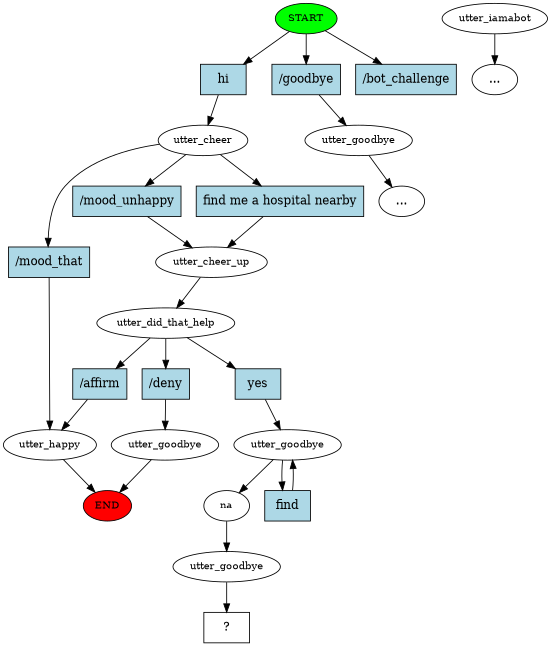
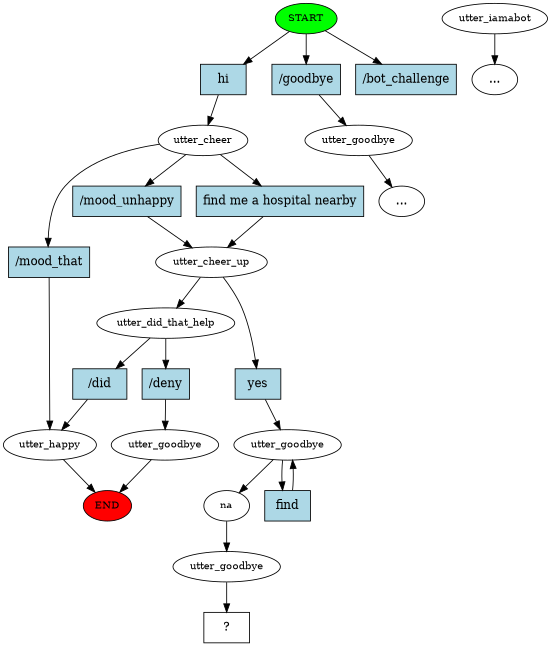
(208, 351) -> (245, 316)
(100, 384) -> (100, 384)
